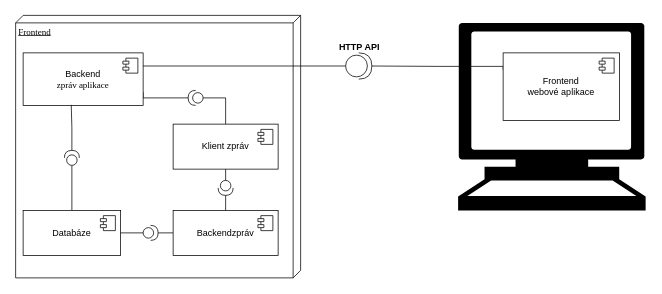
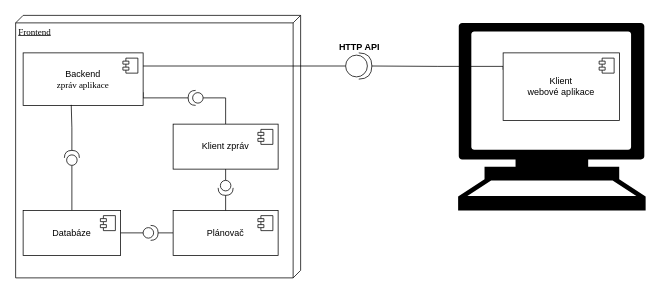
(561, 87) -> (561, 87)
(225, 233) -> (225, 233)
